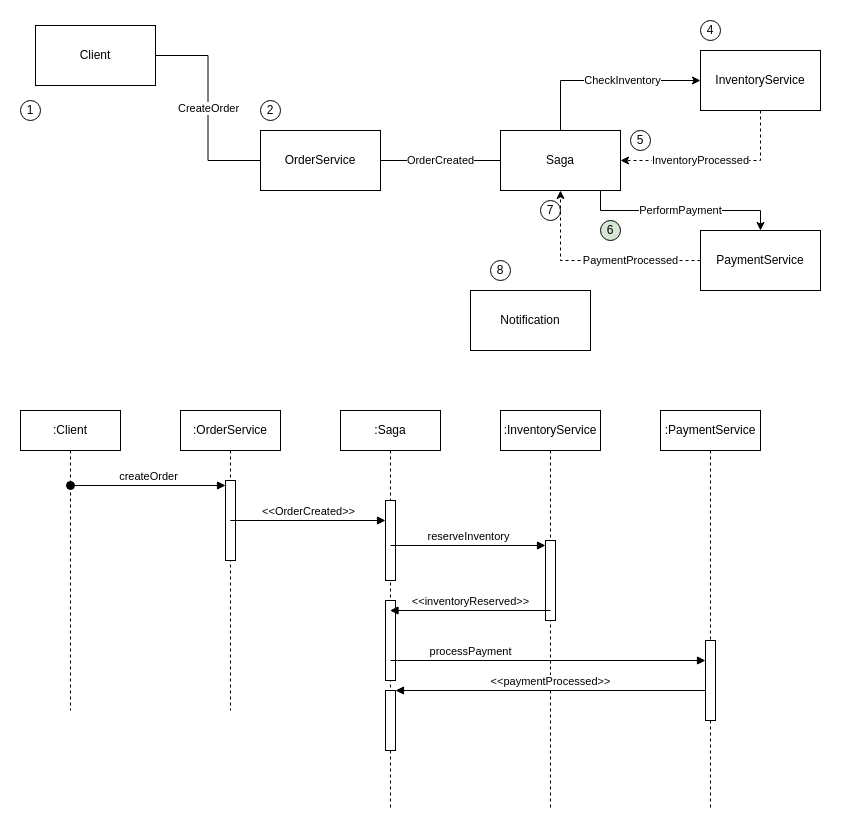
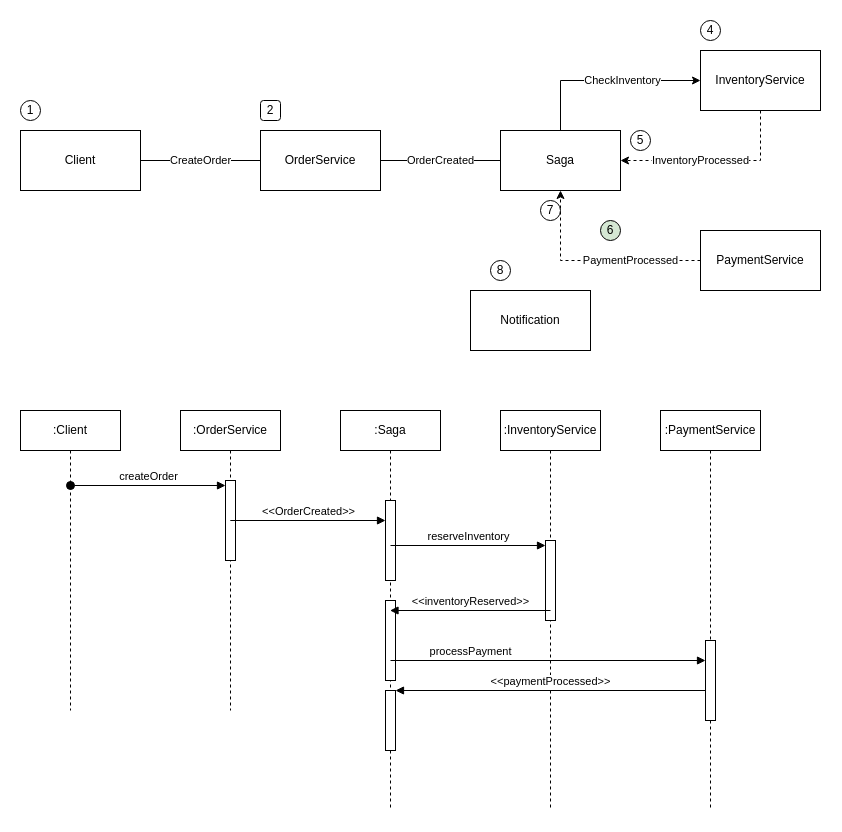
(96, 56) -> (81, 161)
(271, 111) -> (271, 111)
(677, 211) -> none
